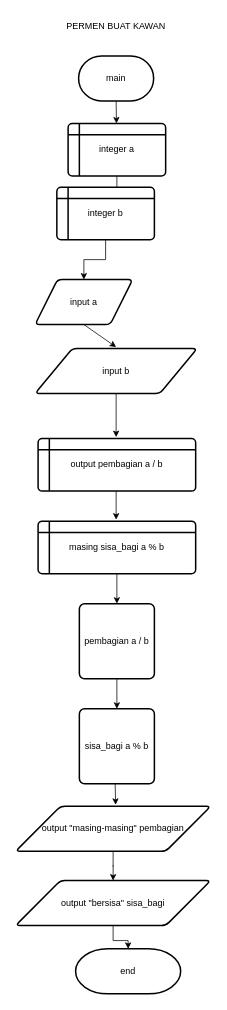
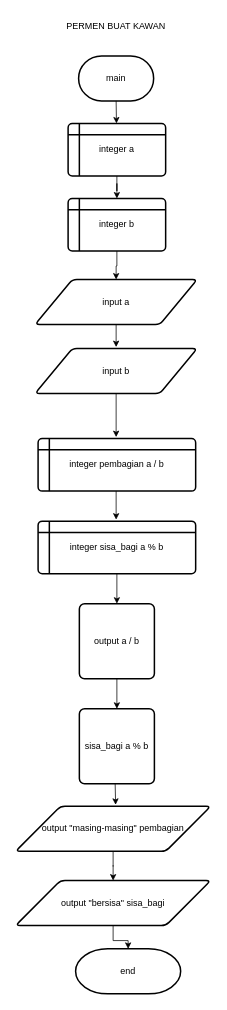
(105, 213) -> (117, 225)
(84, 302) -> (116, 302)
(117, 465) -> (117, 465)
(117, 547) -> (117, 547)
(117, 641) -> (117, 641)
